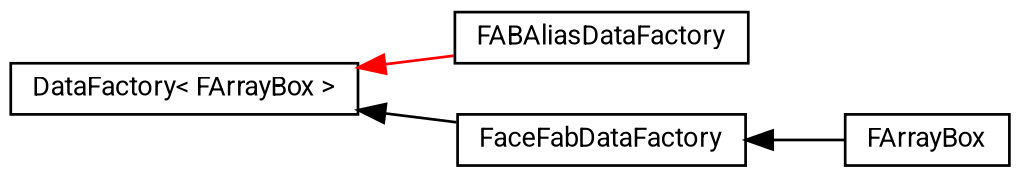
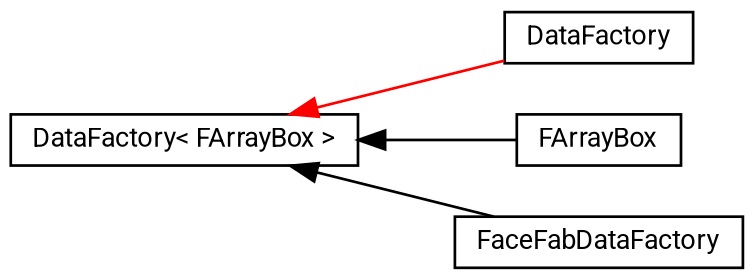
(602, 38) -> (599, 38)
(809, 140) -> (451, 140)
